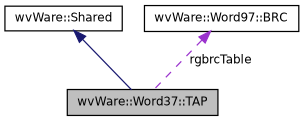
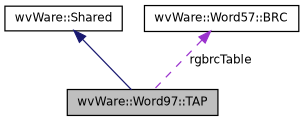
(222, 19) -> (222, 19)
(143, 102) -> (143, 102)
